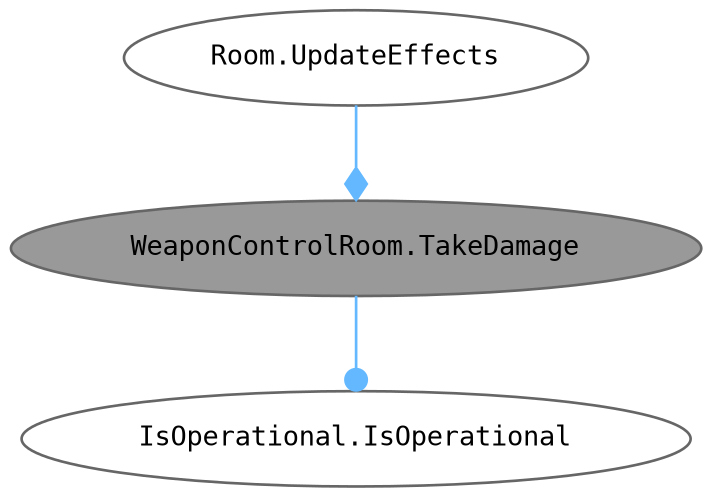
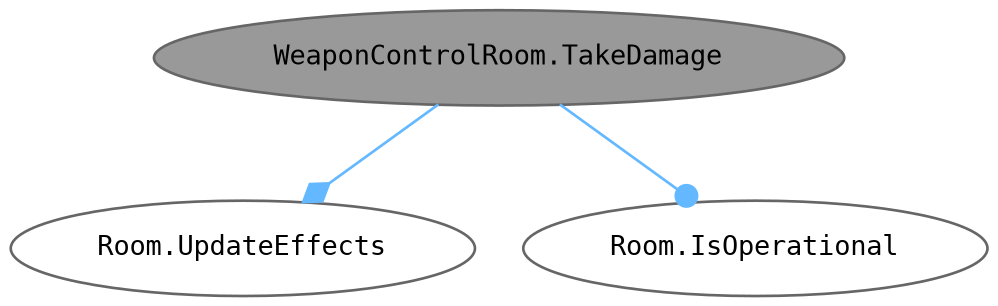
(356, 136) -> (384, 144)
(356, 439) -> (755, 248)
